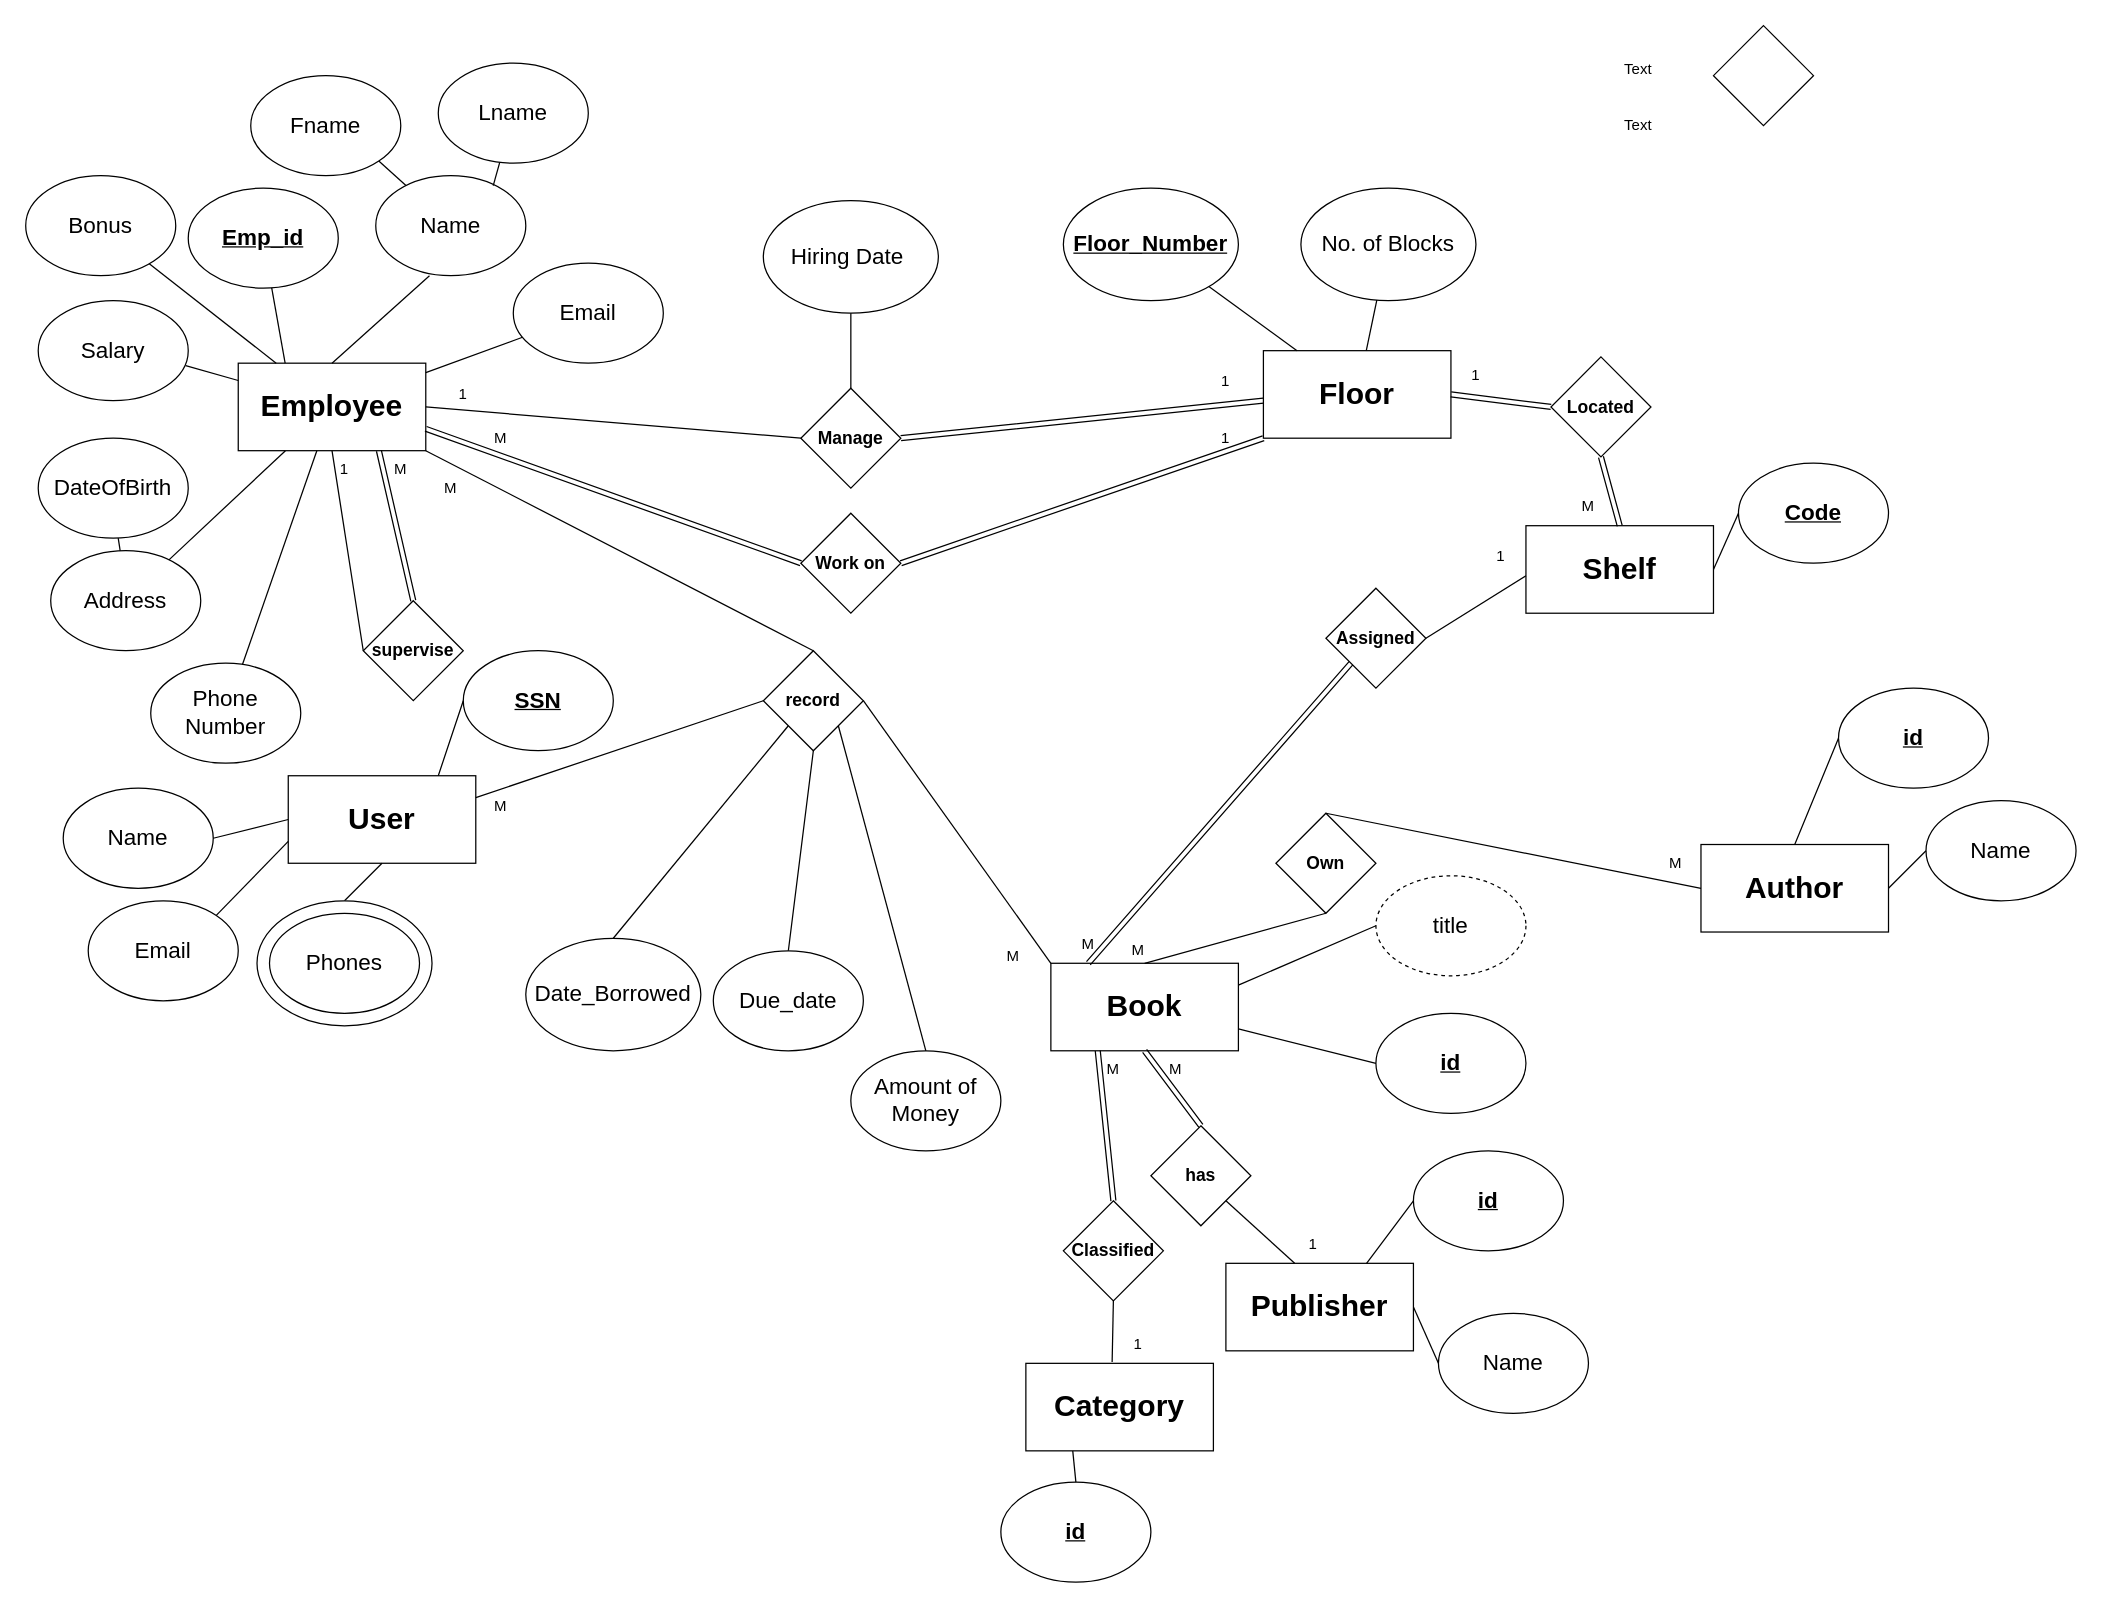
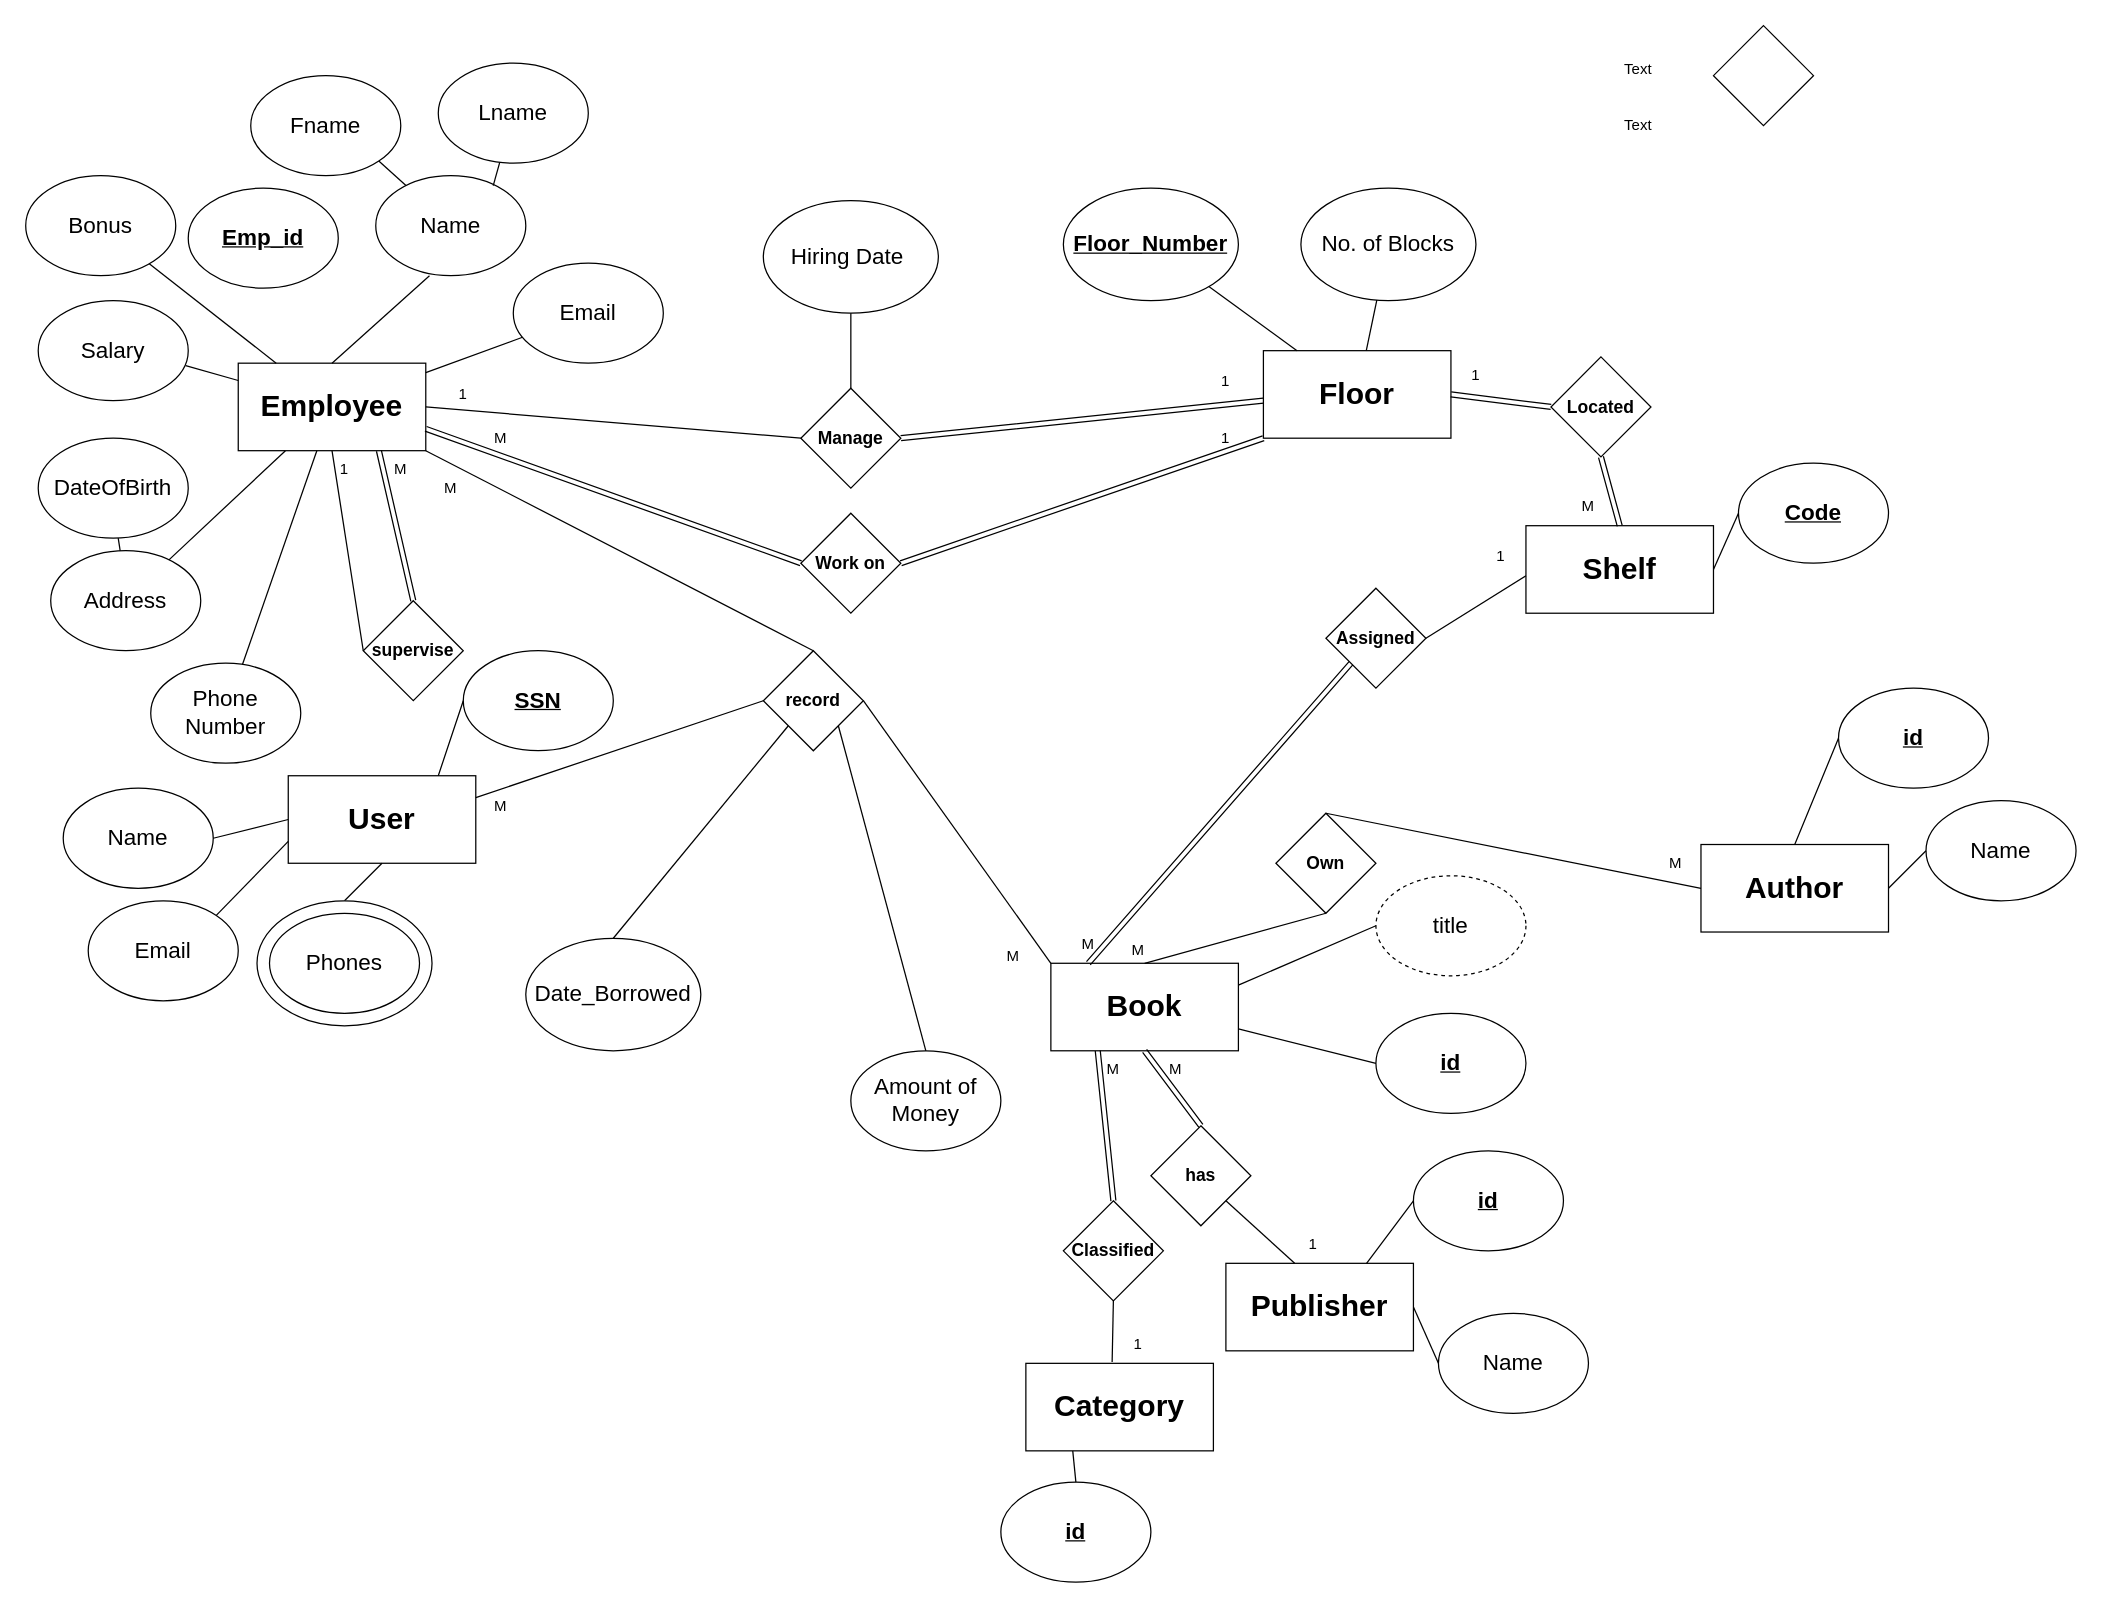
(278, 325) -> none
(801, 851) -> none
(788, 1001) -> none
